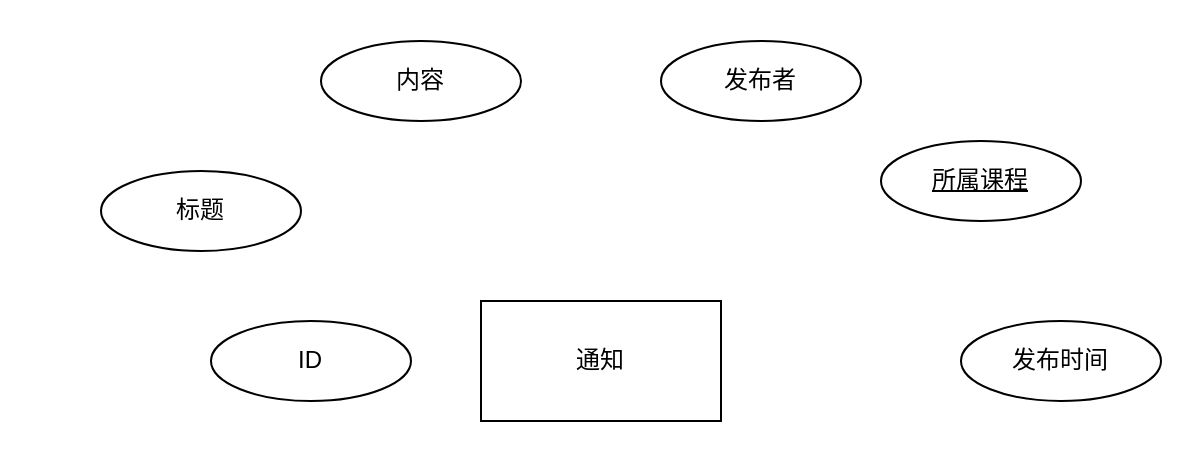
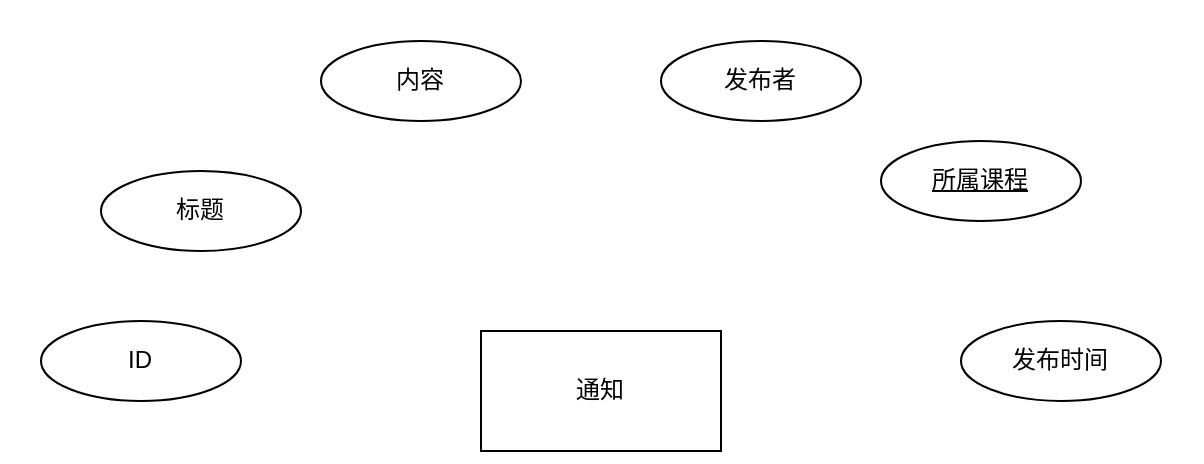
(311, 361) -> (141, 361)
(601, 361) -> (601, 391)
